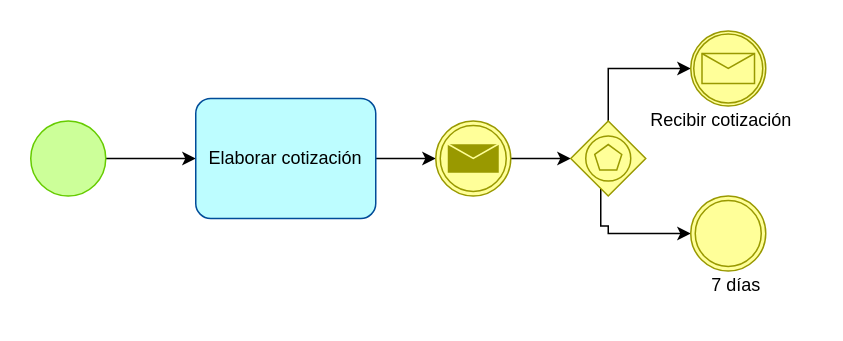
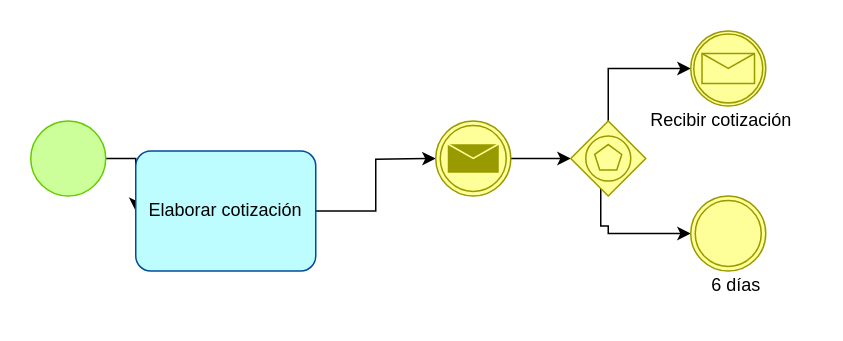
(286, 158) -> (226, 211)
(737, 286) -> (737, 286)
